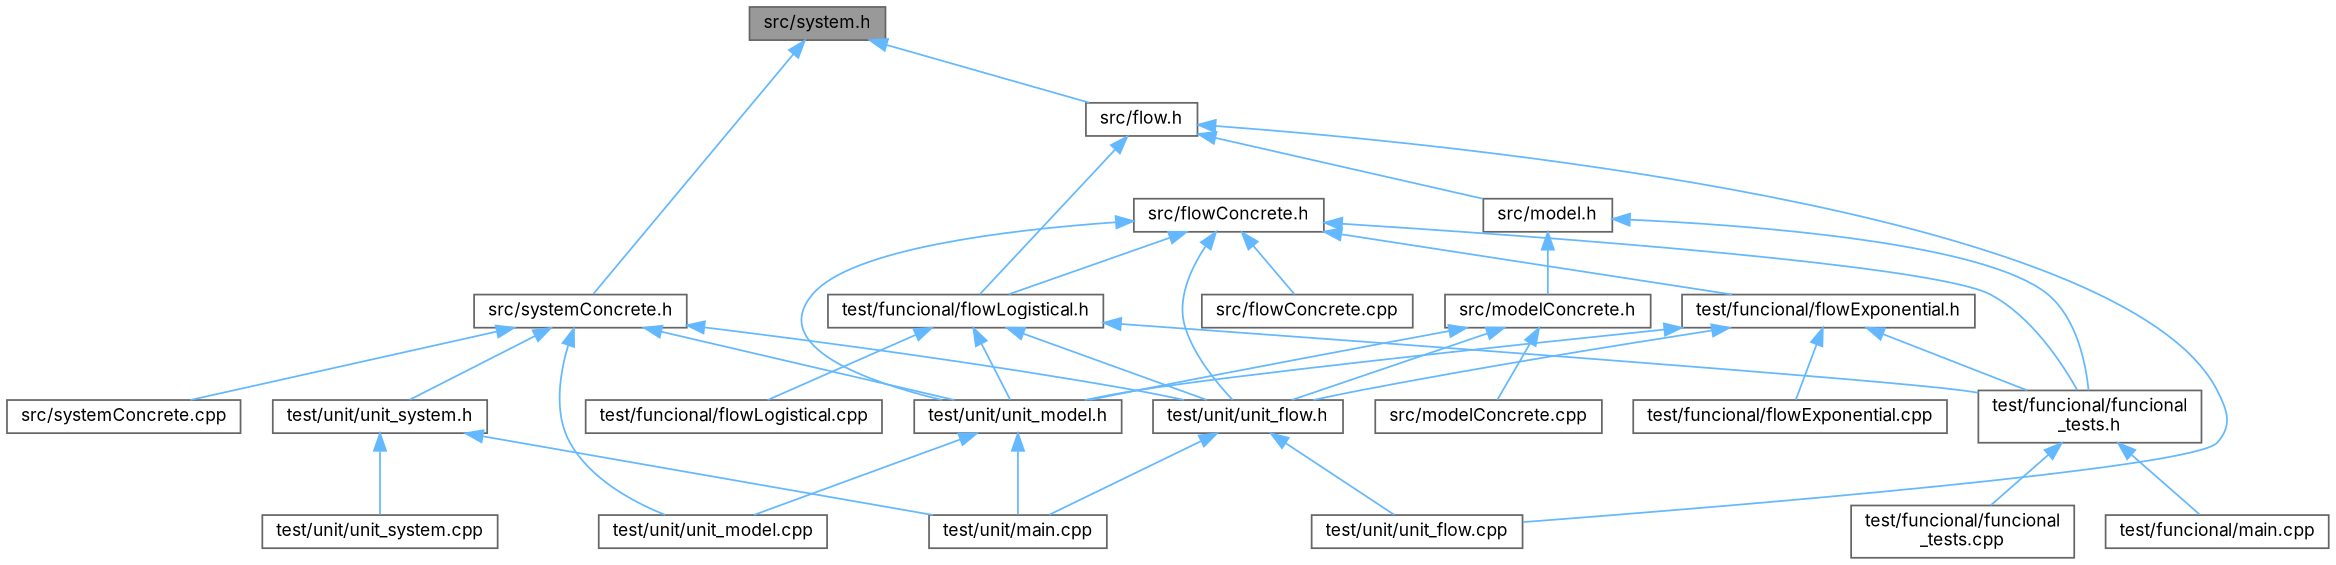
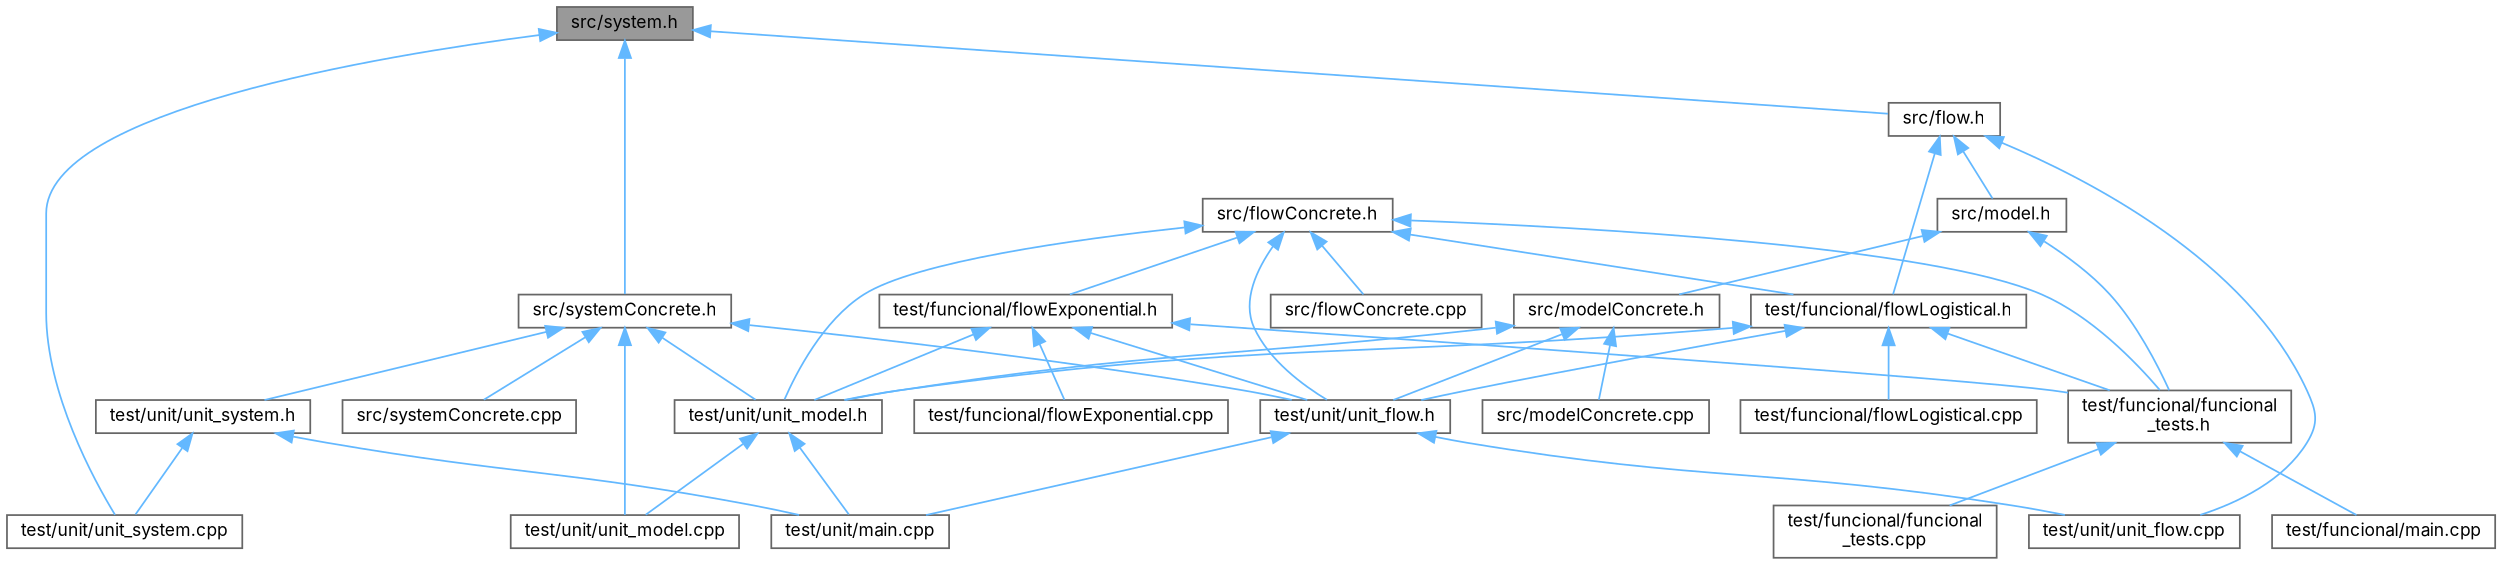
none -> (123, 135)
